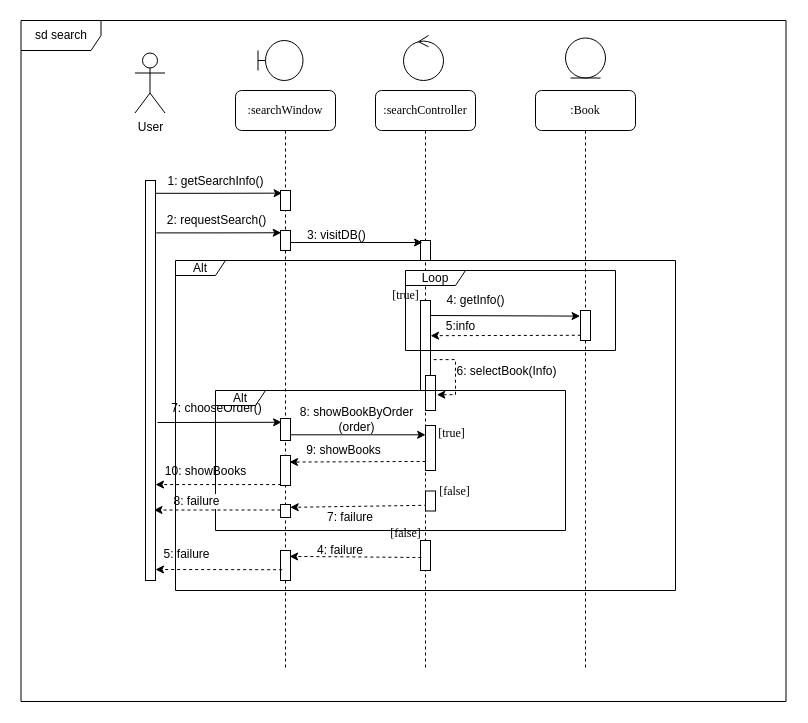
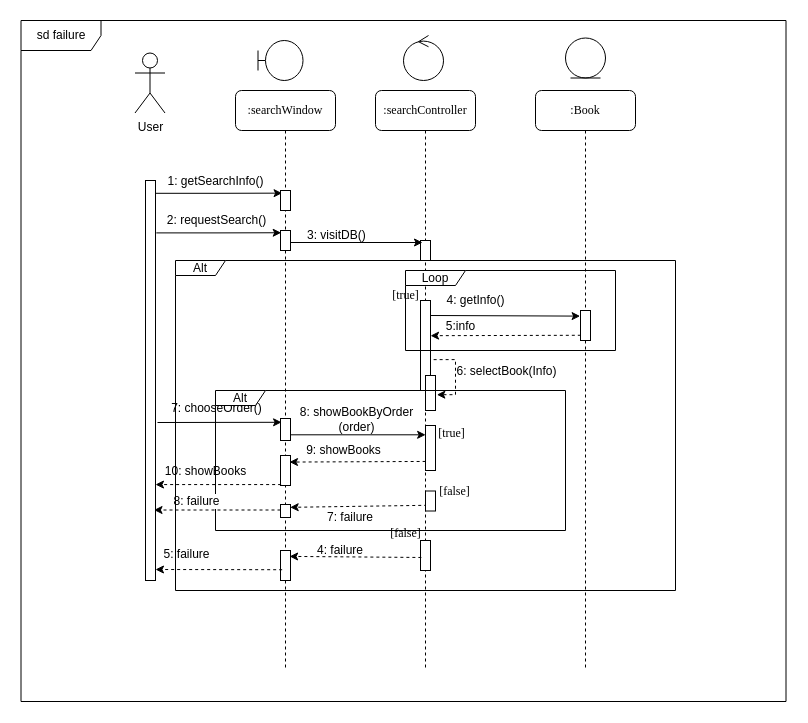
(62, 36) -> (62, 36)
